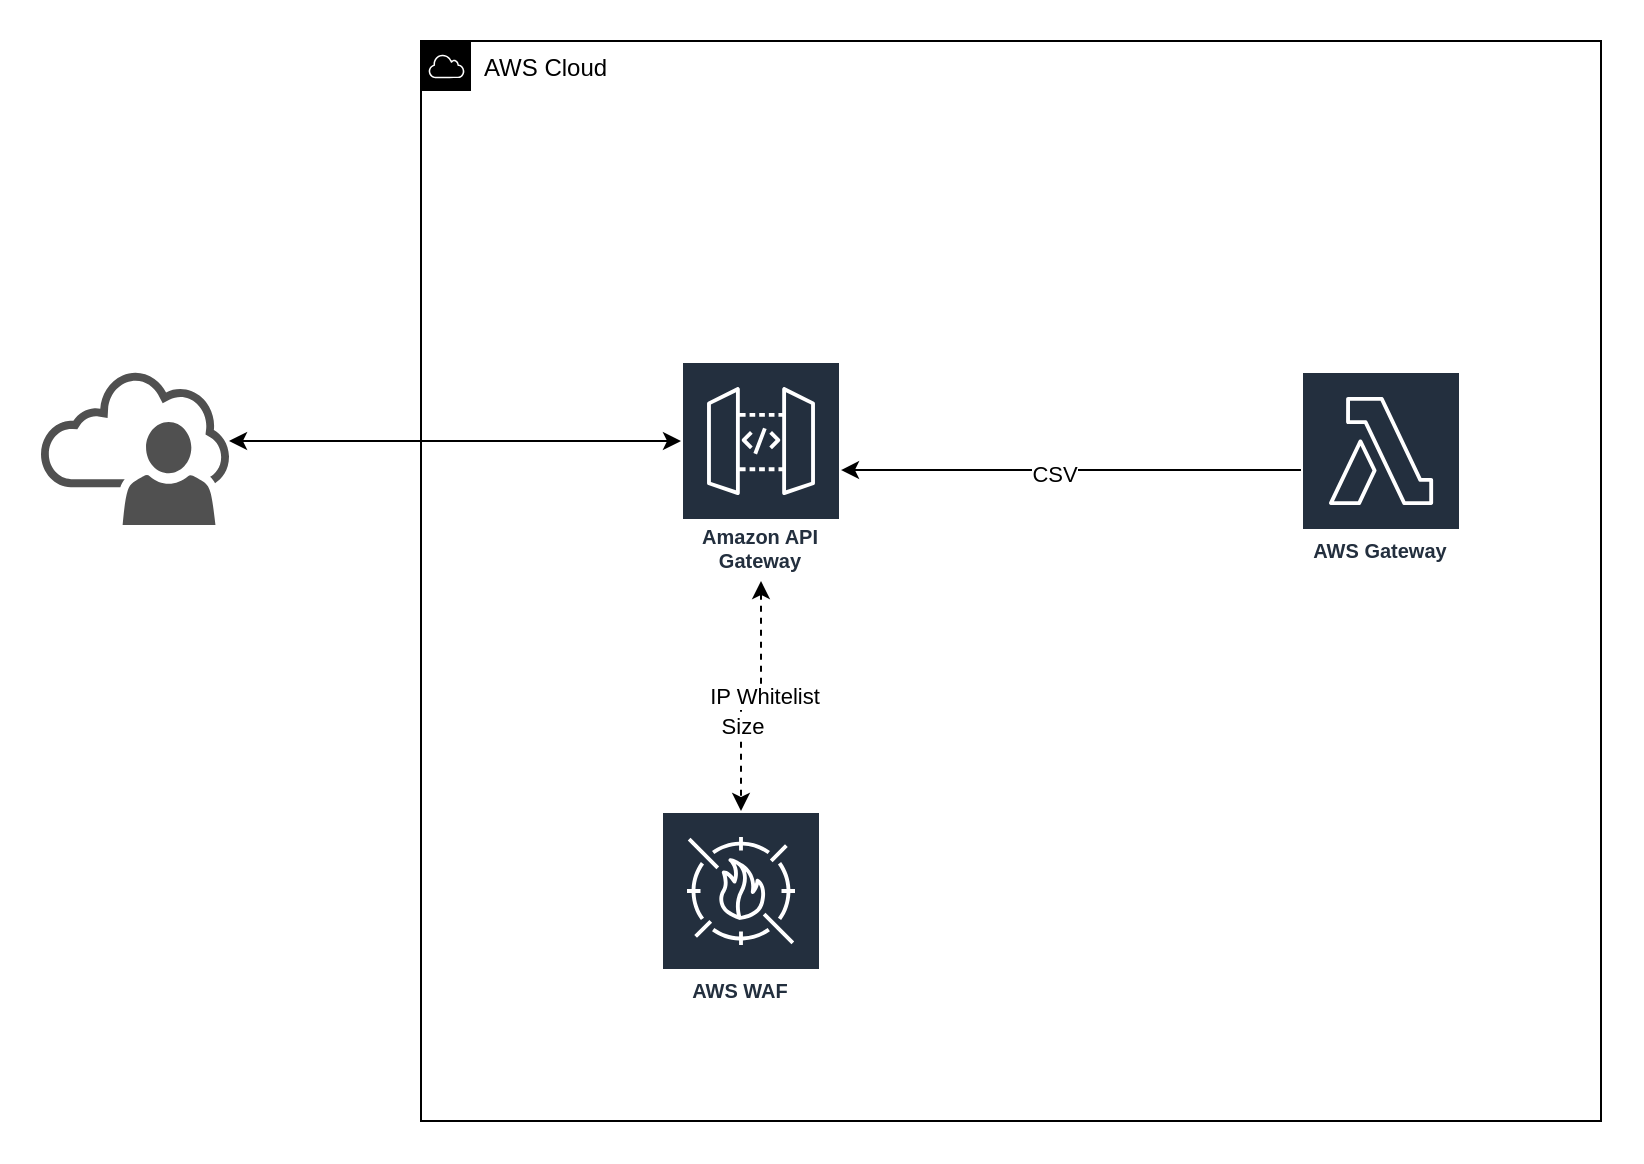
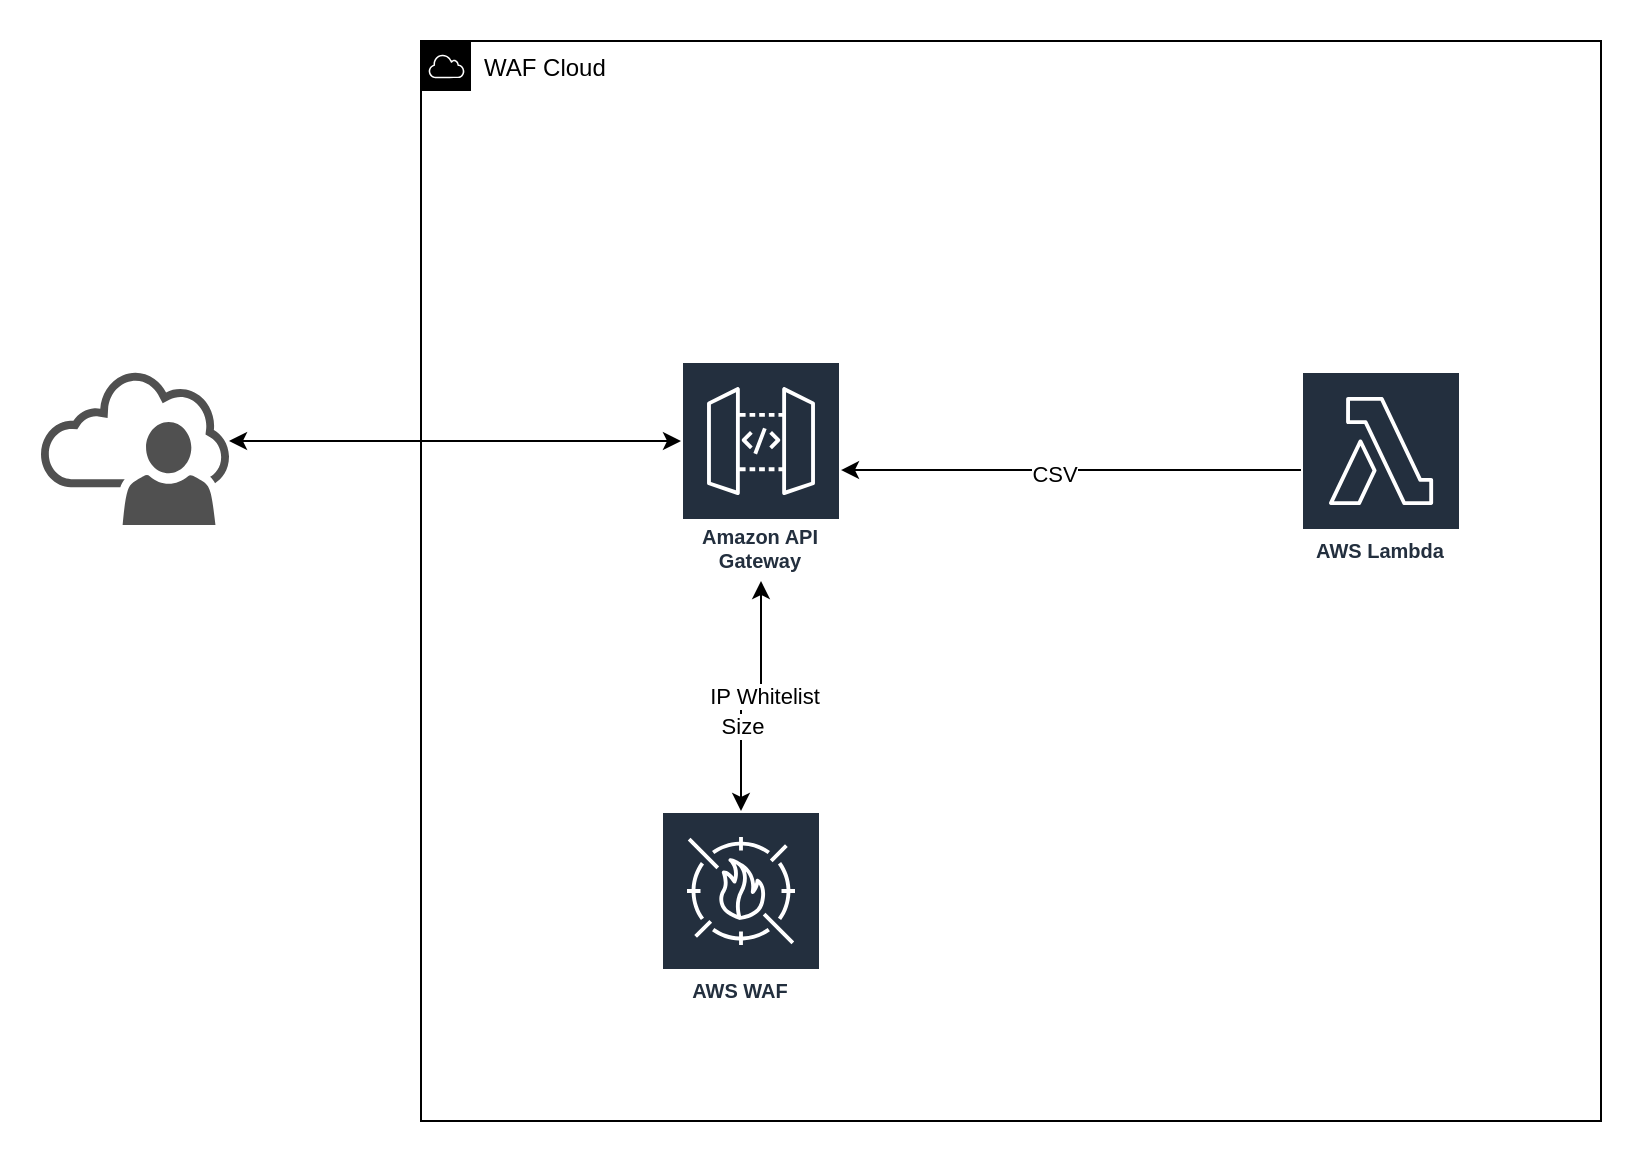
(539, 69) -> (539, 69)
(1381, 551) -> (1381, 551)
(761, 638) -> (761, 638)
